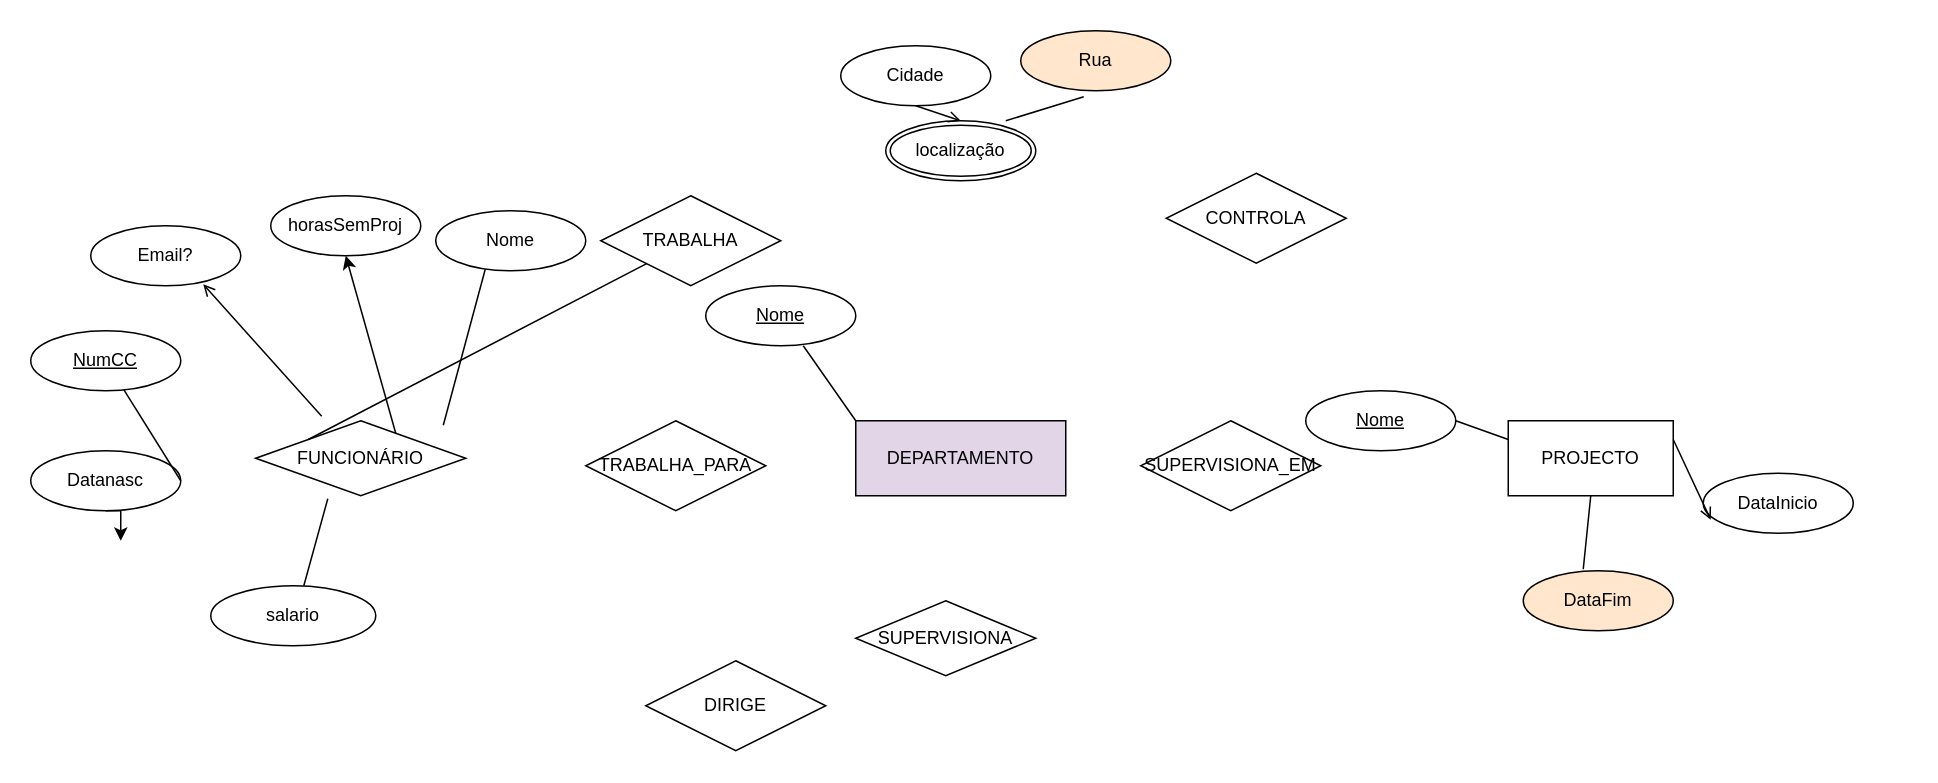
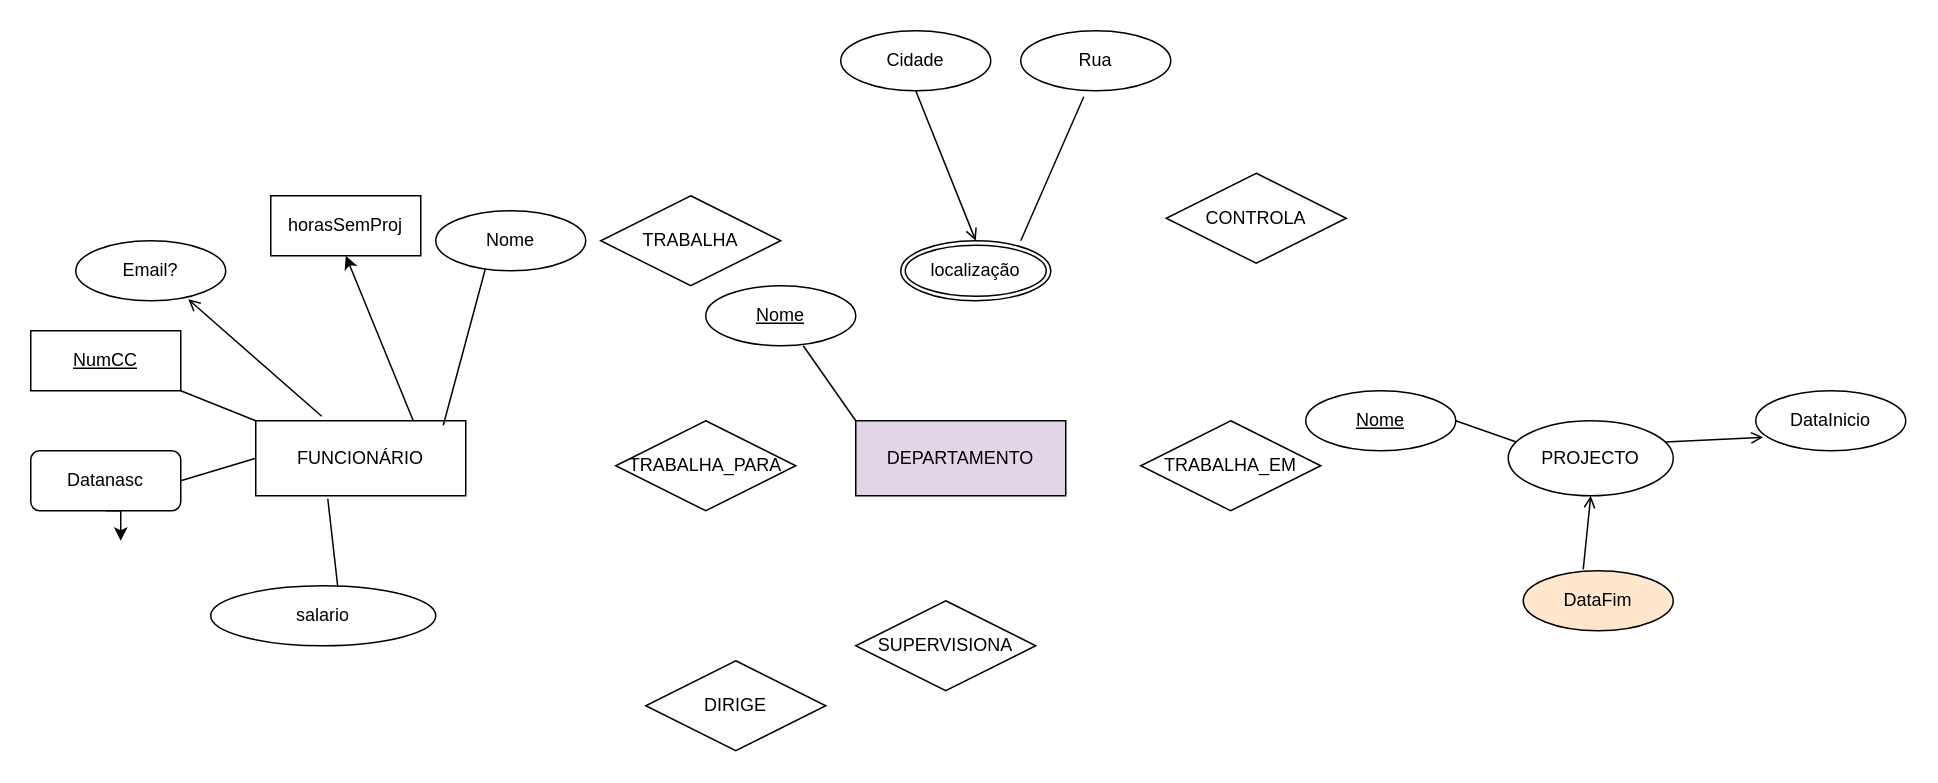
(1096, 61) -> (1096, 61)
(916, 76) -> (916, 61)
(961, 151) -> (976, 271)
(346, 226) -> (346, 226)
(166, 256) -> (151, 271)
(477, 352) -> (218, 406)
(106, 361) -> (106, 361)
(153, 436) -> (218, 470)
(361, 458) -> (361, 458)
(1591, 458) -> (1591, 458)
(676, 466) -> (706, 466)
(1231, 466) -> (1231, 466)
(106, 481) -> (106, 481)
(1590, 501) -> (1590, 503)
(1778, 503) -> (1831, 421)
(293, 616) -> (323, 616)
(946, 638) -> (946, 646)
